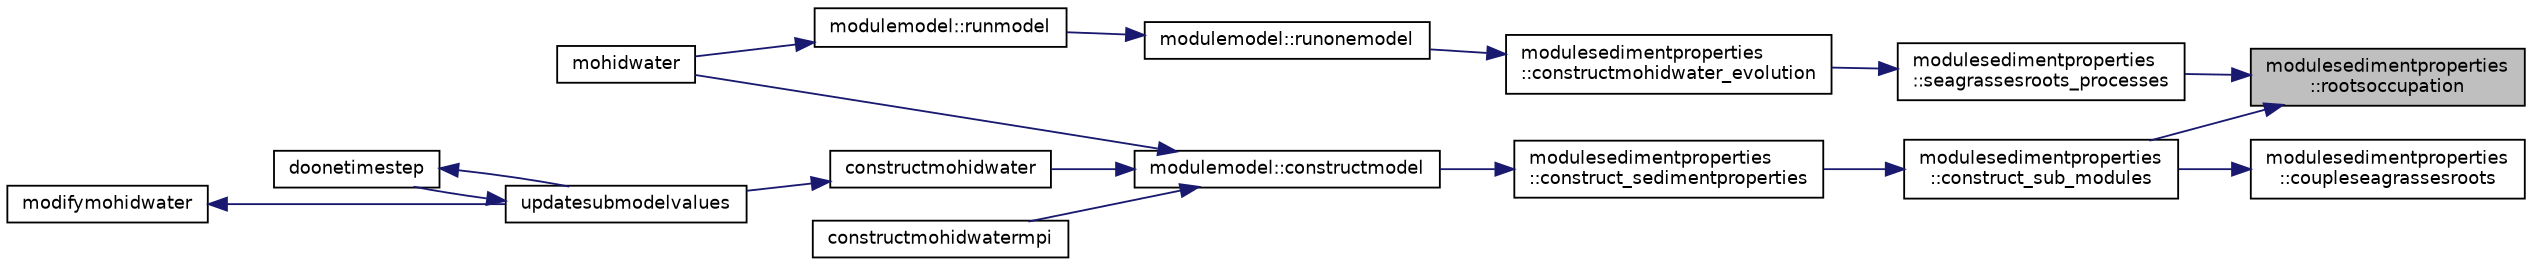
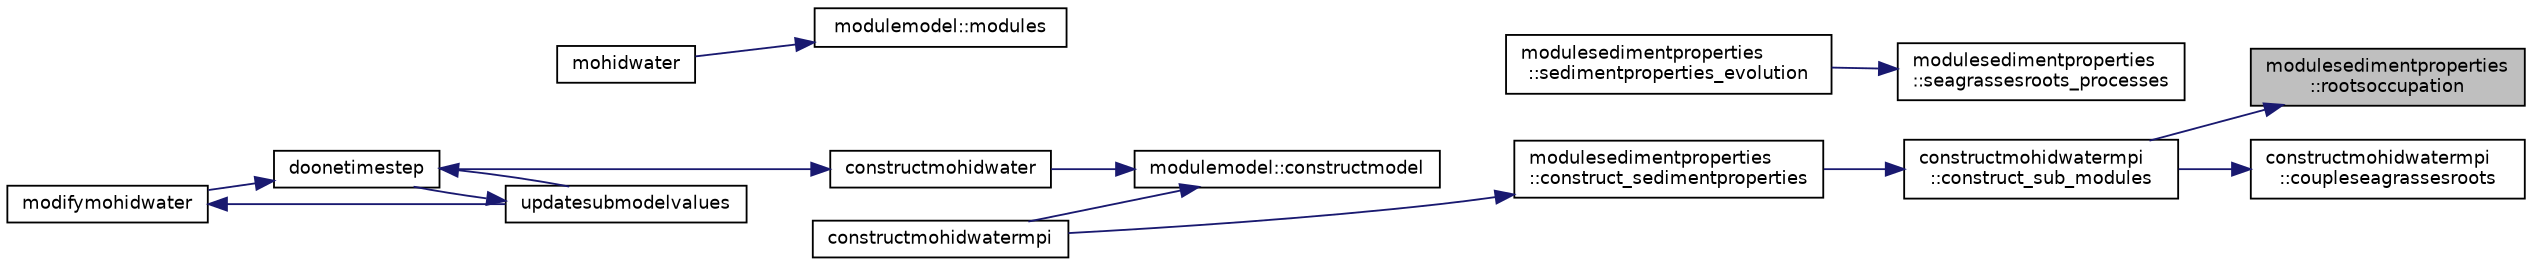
(941, 28) -> (941, 28)
(1287, 40) -> none
(1669, 64) -> (1669, 64)
(2208, 74) -> none
(926, 112) -> none
(1467, 169) -> (1282, 219)
(2041, 169) -> (2041, 169)
(2388, 169) -> (2388, 169)
none -> (232, 187)
(779, 187) -> (626, 169)
